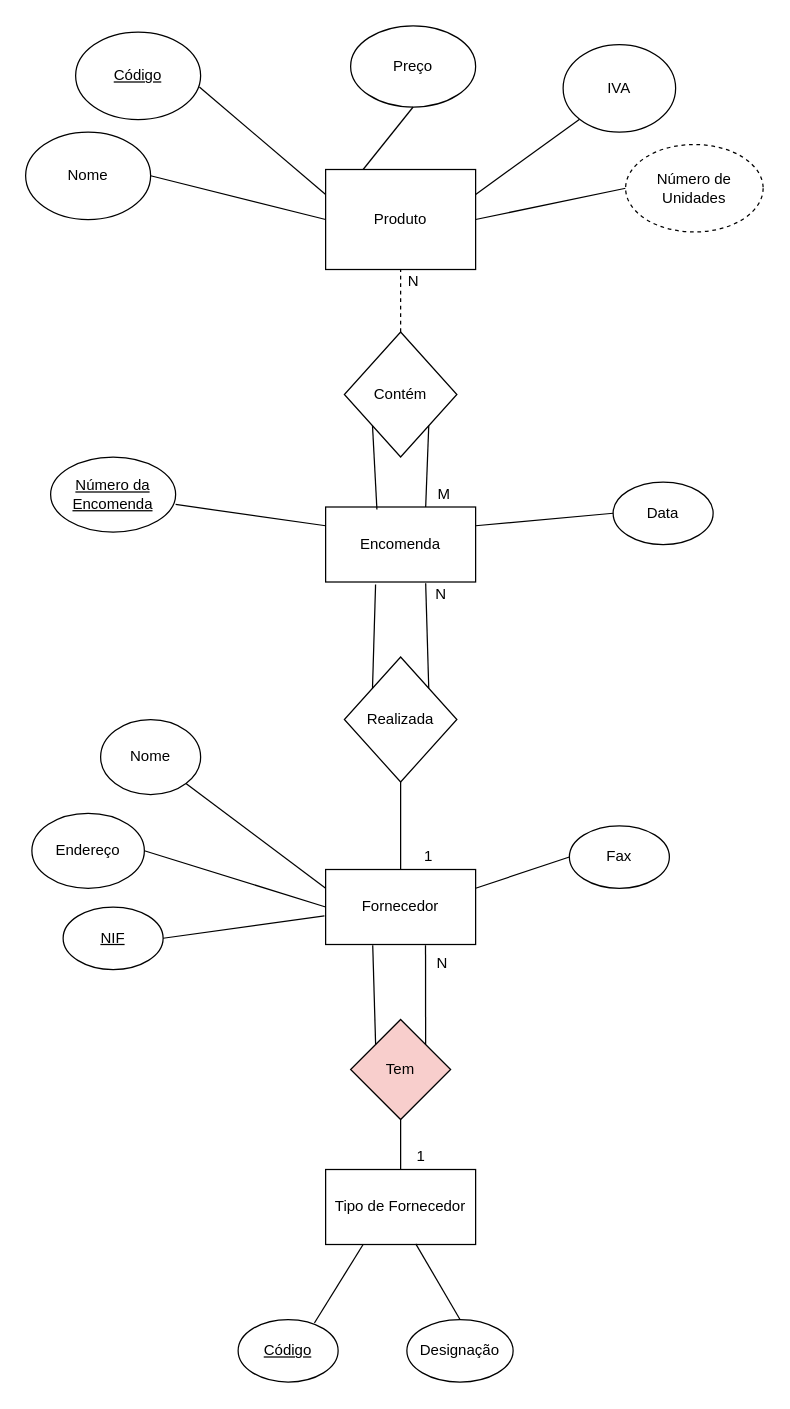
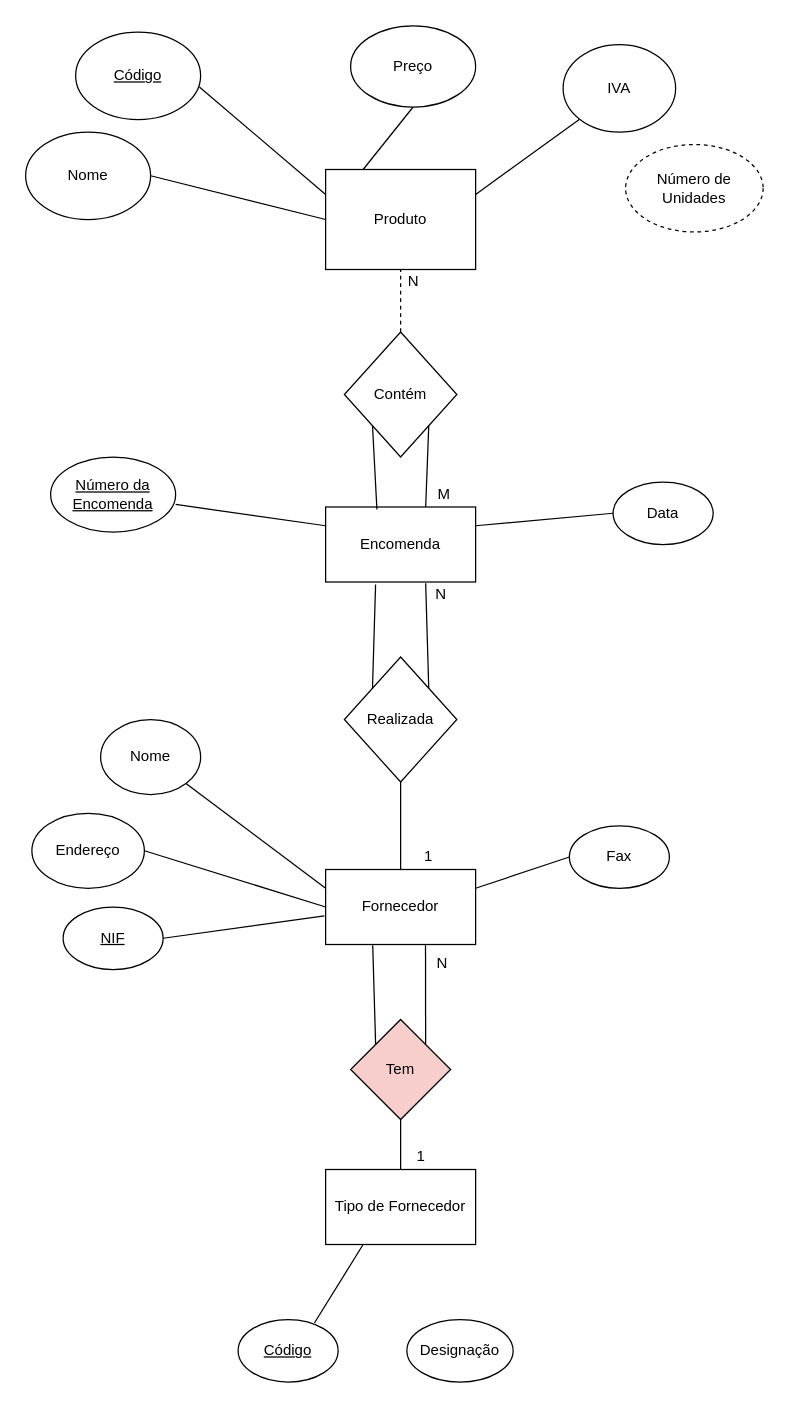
(550, 204) -> none
(438, 1282) -> none
